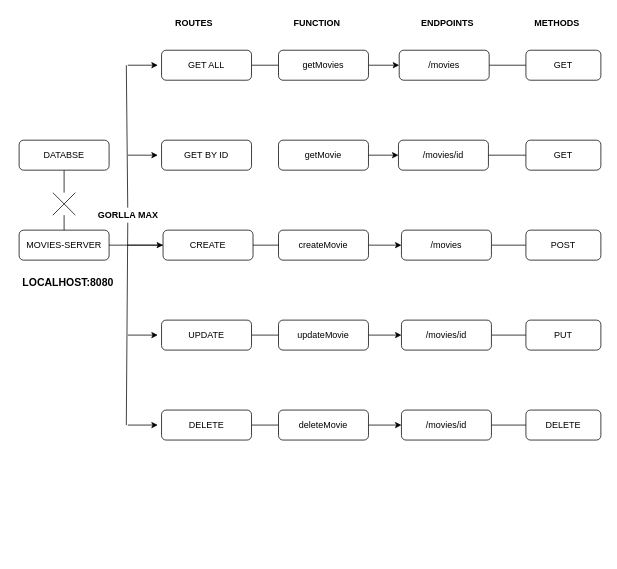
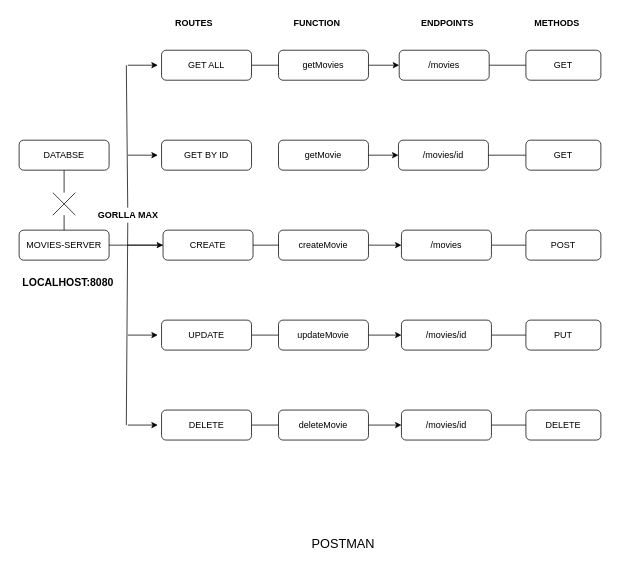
none -> (343, 545)
